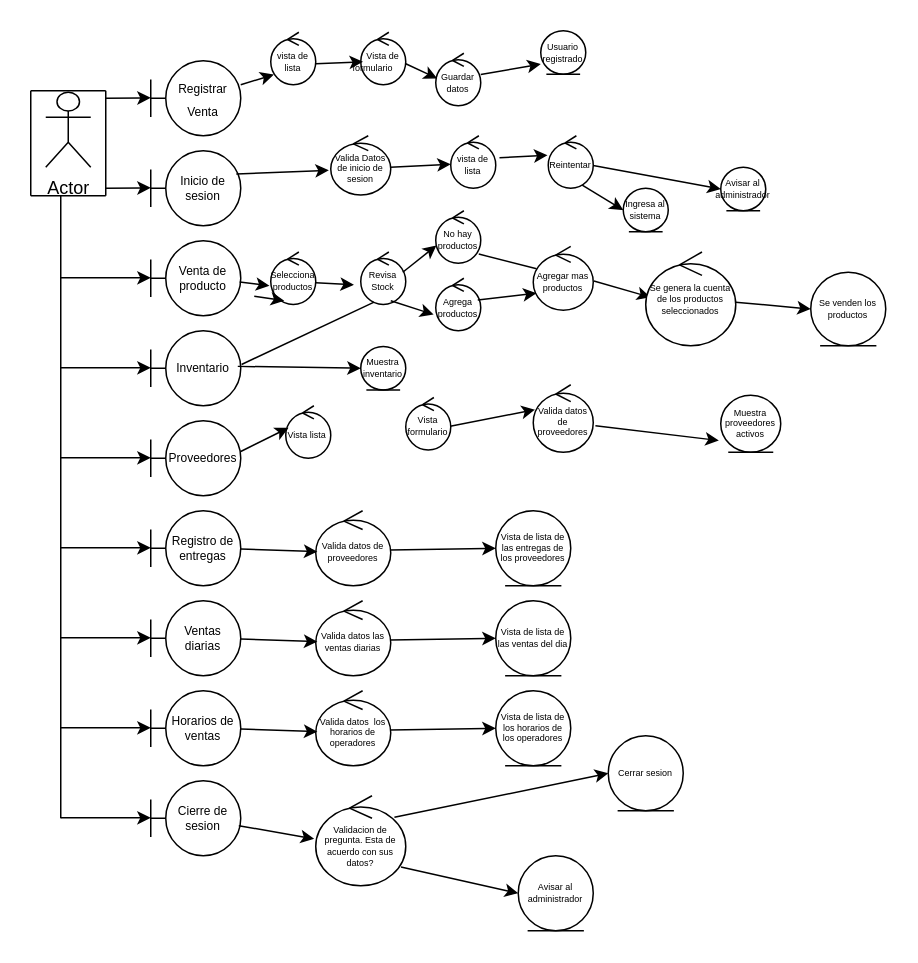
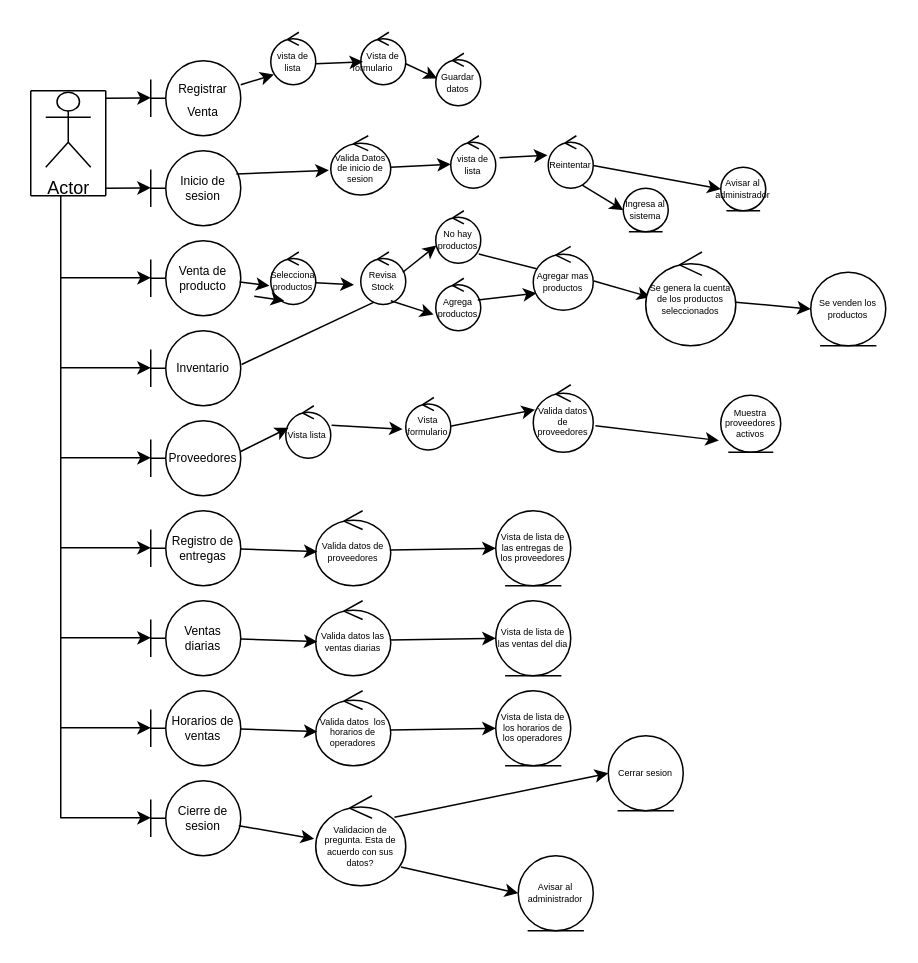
(563, 53) -> none
(506, 70) -> none
(294, 367) -> none
(383, 368) -> none
none -> (362, 427)
